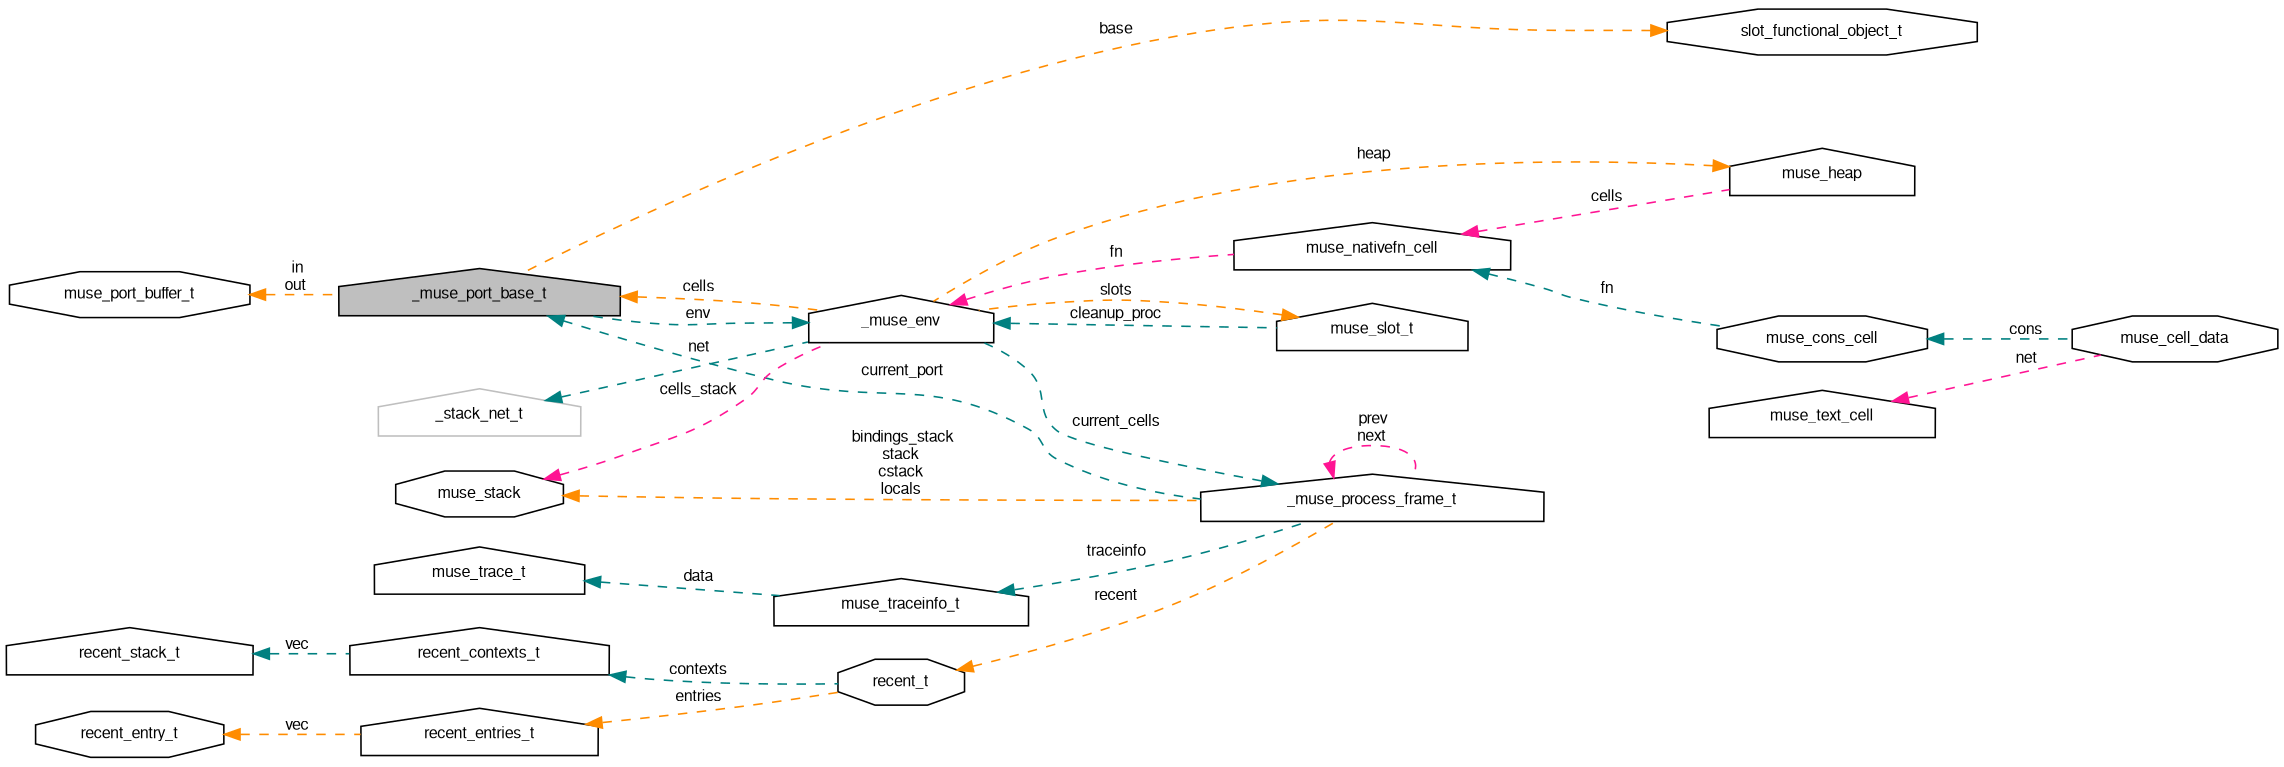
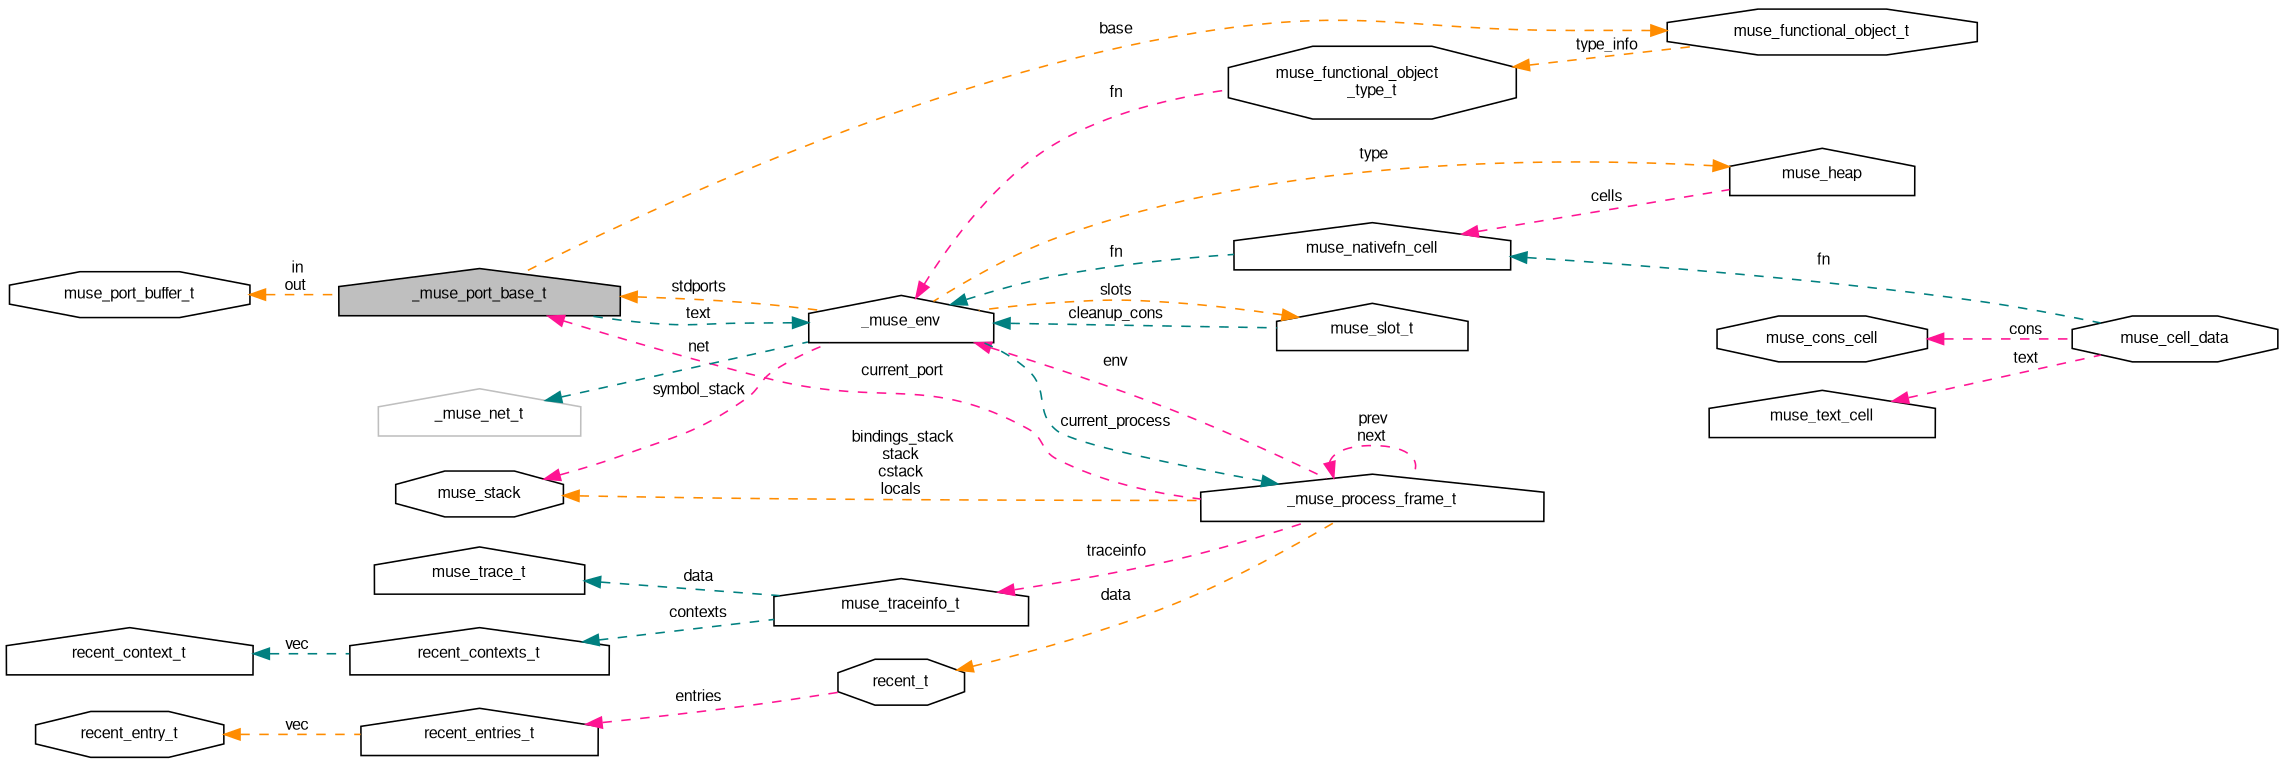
(1822, 32) -> (1822, 32)
none -> (1372, 83)
(1372, 155) -> (1372, 155)
(1099, 269) -> (1099, 269)
(697, 288) -> (697, 288)
(1607, 306) -> (1815, 282)
(697, 314) -> (697, 314)
(1115, 314) -> (1115, 314)
(2008, 339) -> (2008, 339)
(2025, 359) -> (2025, 359)
(697, 390) -> (697, 390)
(890, 393) -> (890, 393)
none -> (1161, 406)
(480, 415) -> (480, 415)
(1115, 422) -> (1115, 422)
(1163, 563) -> (1163, 563)
(1115, 596) -> (1115, 596)
(130, 654) -> (130, 654)
(732, 683) -> (687, 630)
(721, 709) -> (721, 709)
